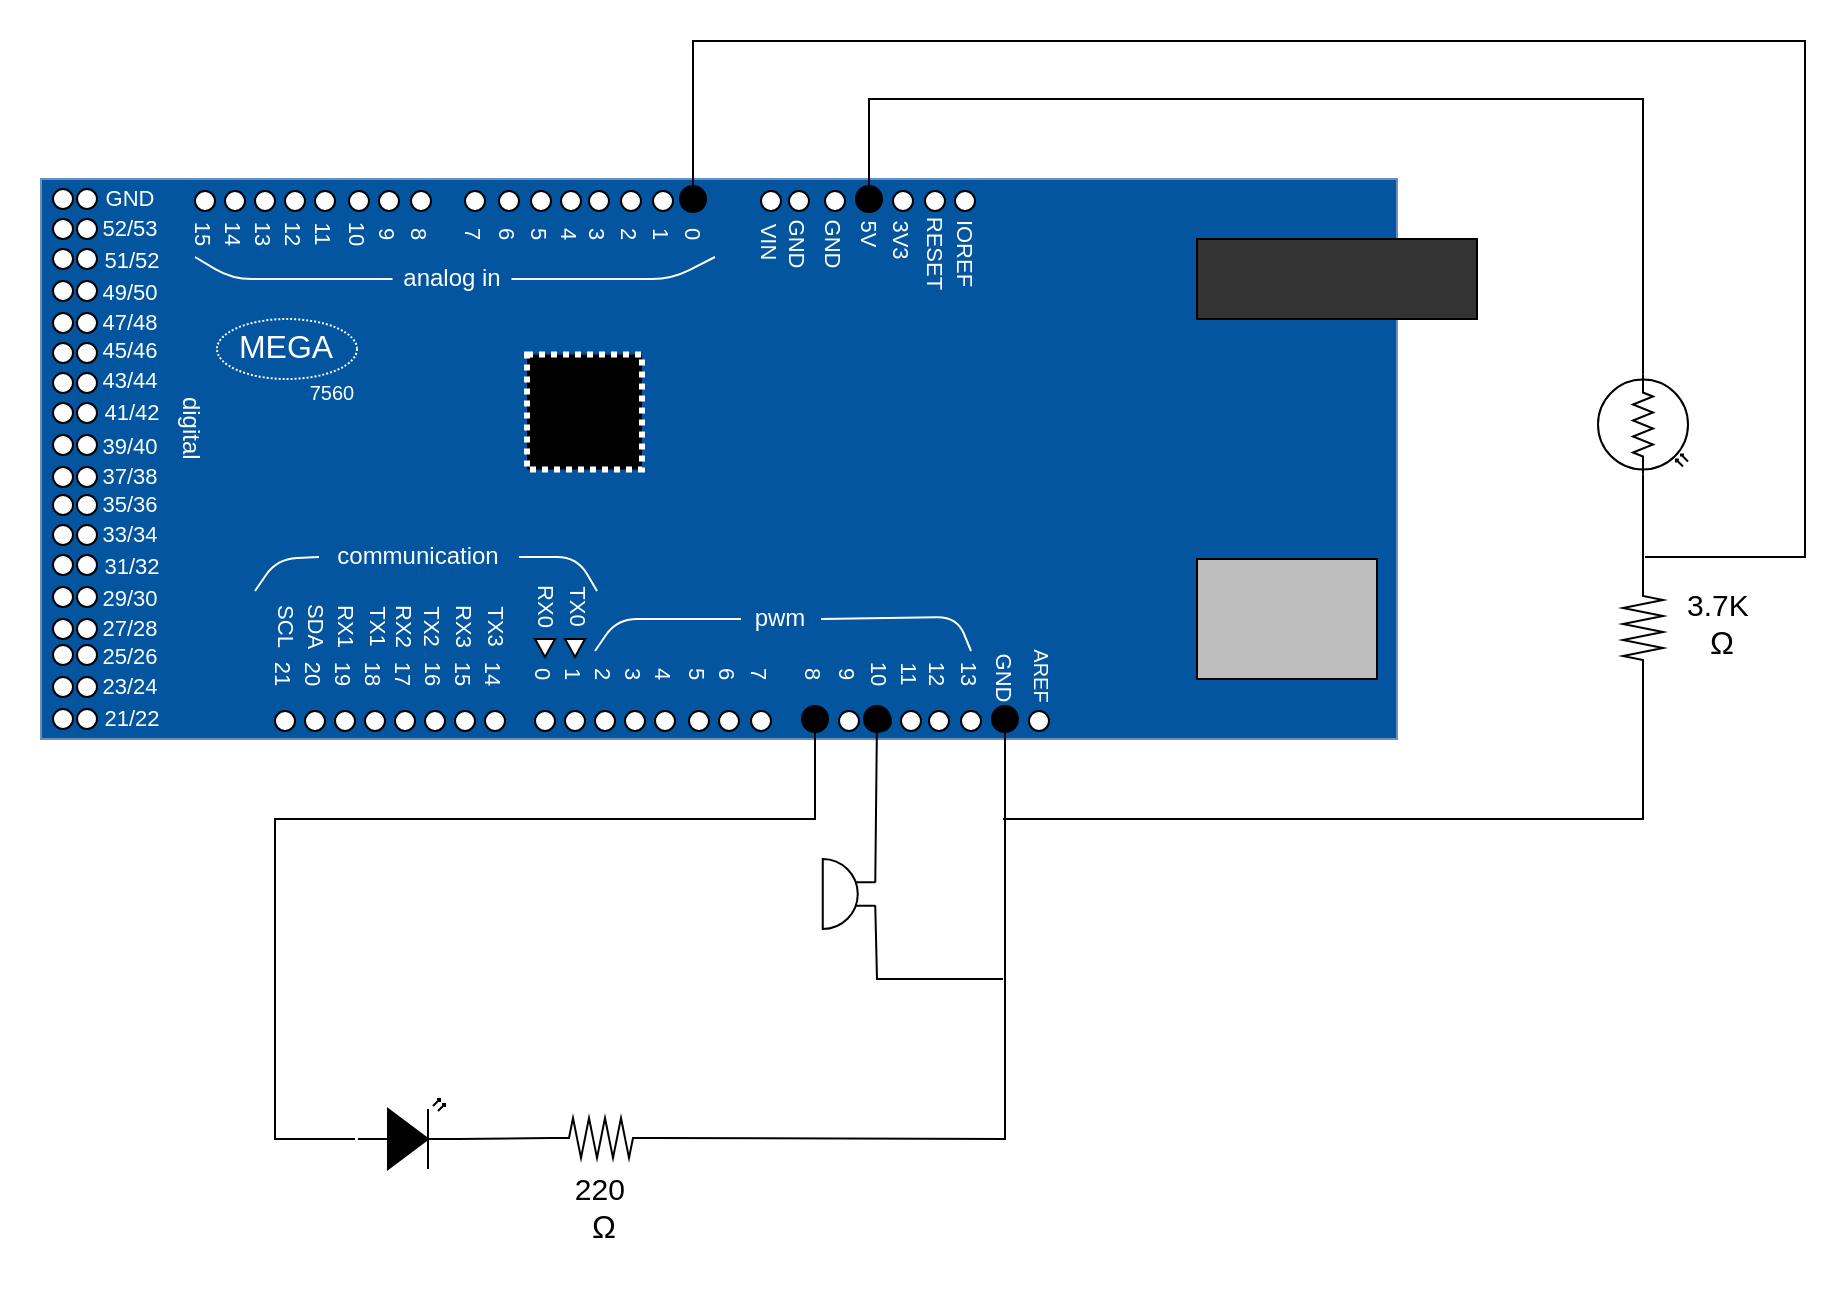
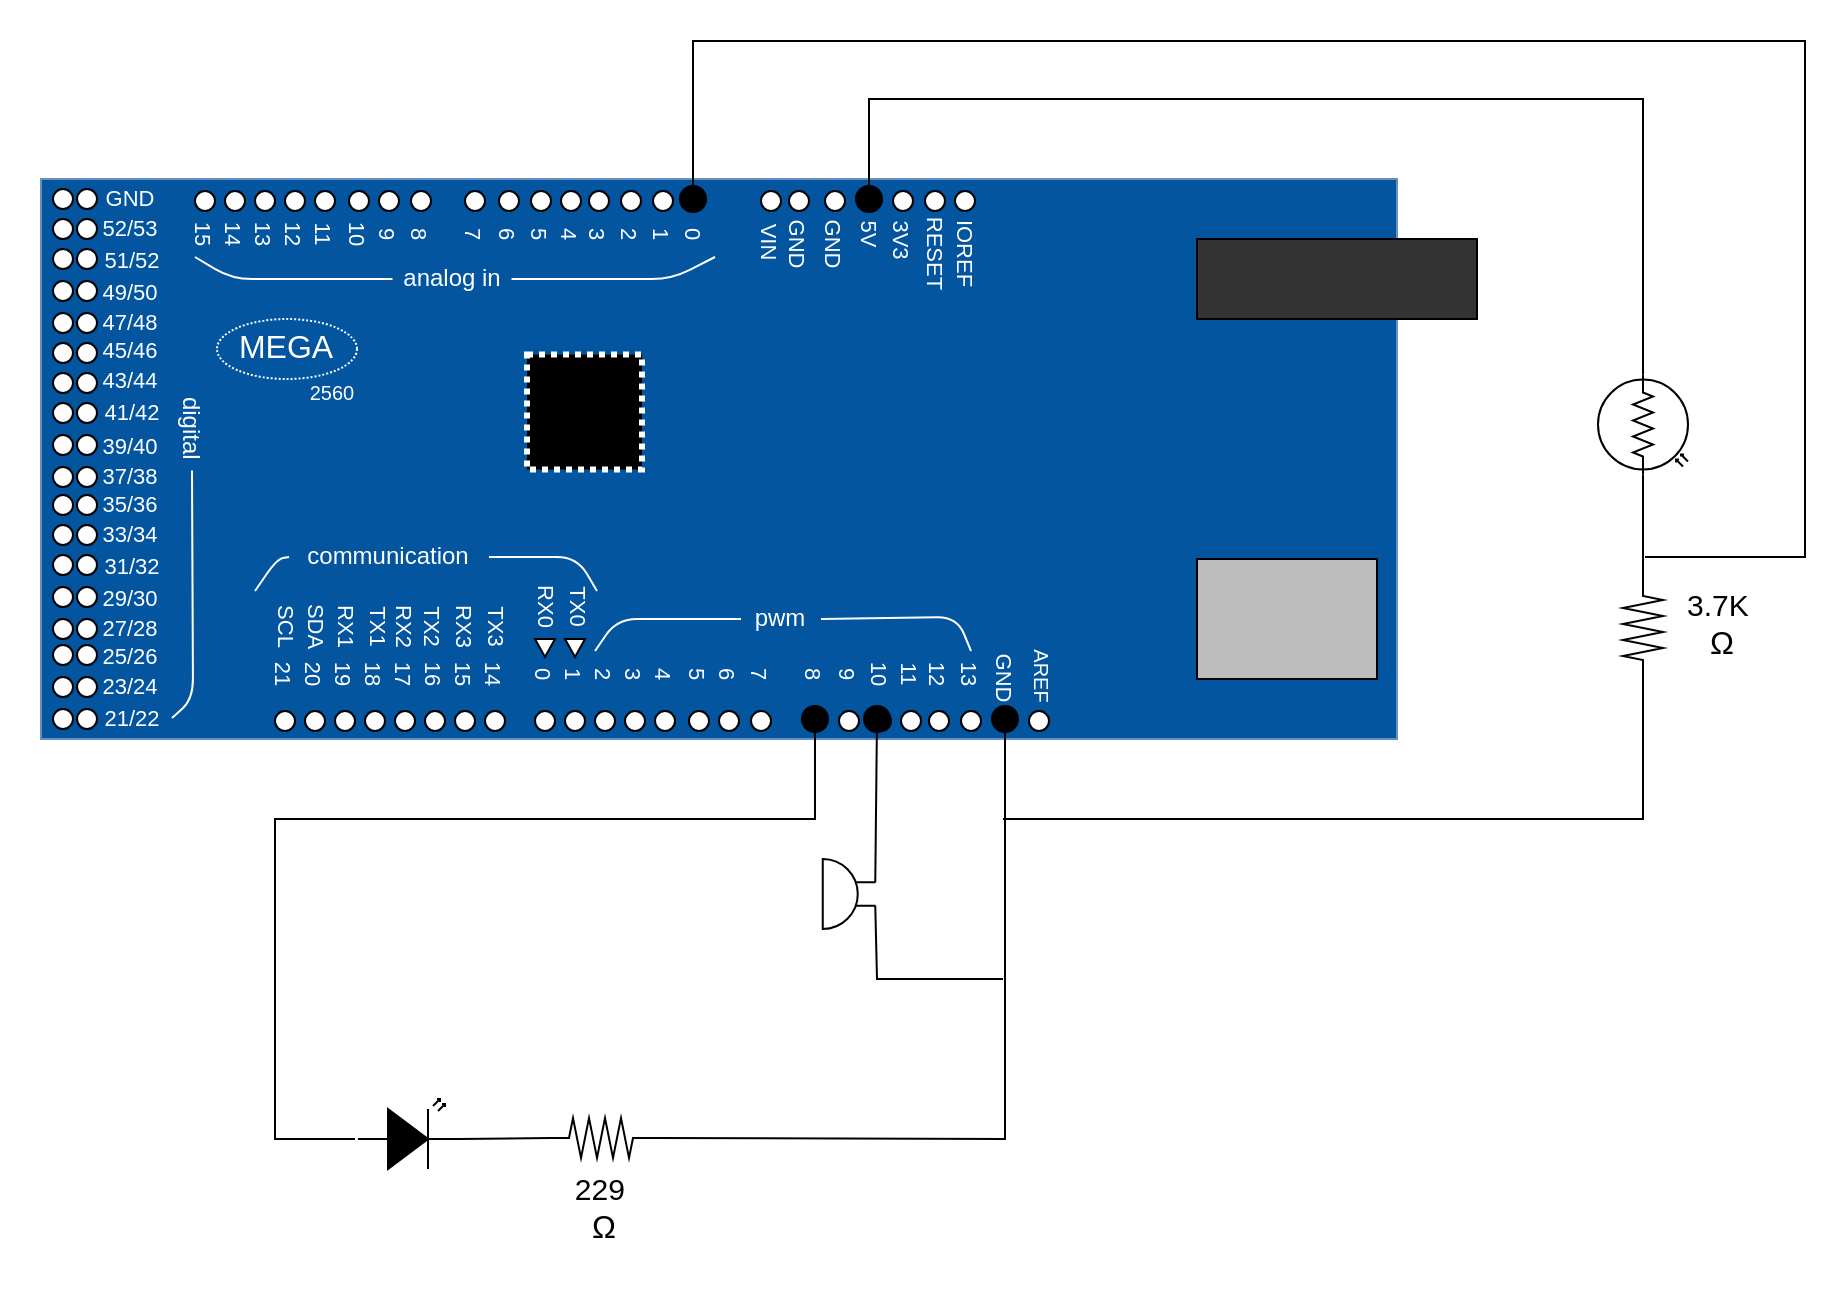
(333, 393) -> (333, 393)
(419, 557) -> (389, 557)
none -> (193, 595)
(605, 1209) -> (605, 1209)
